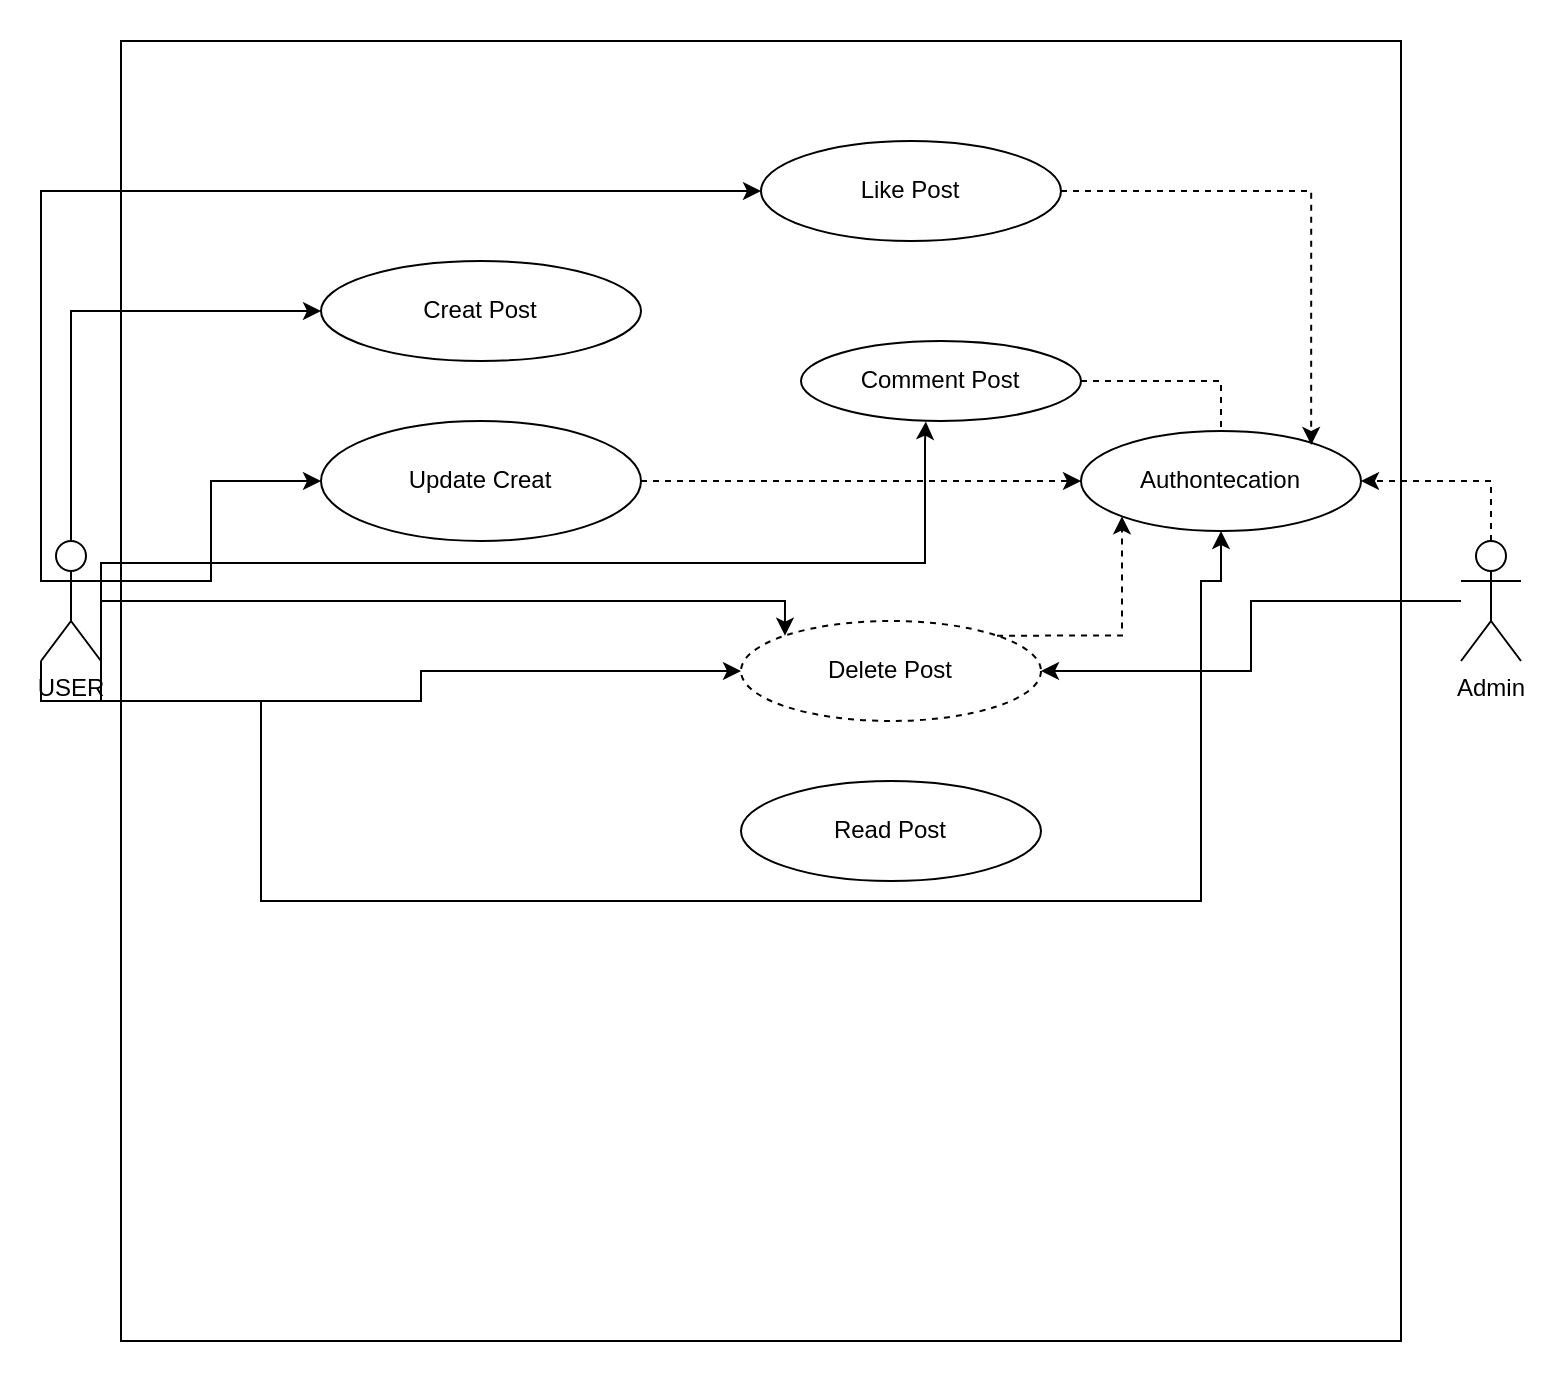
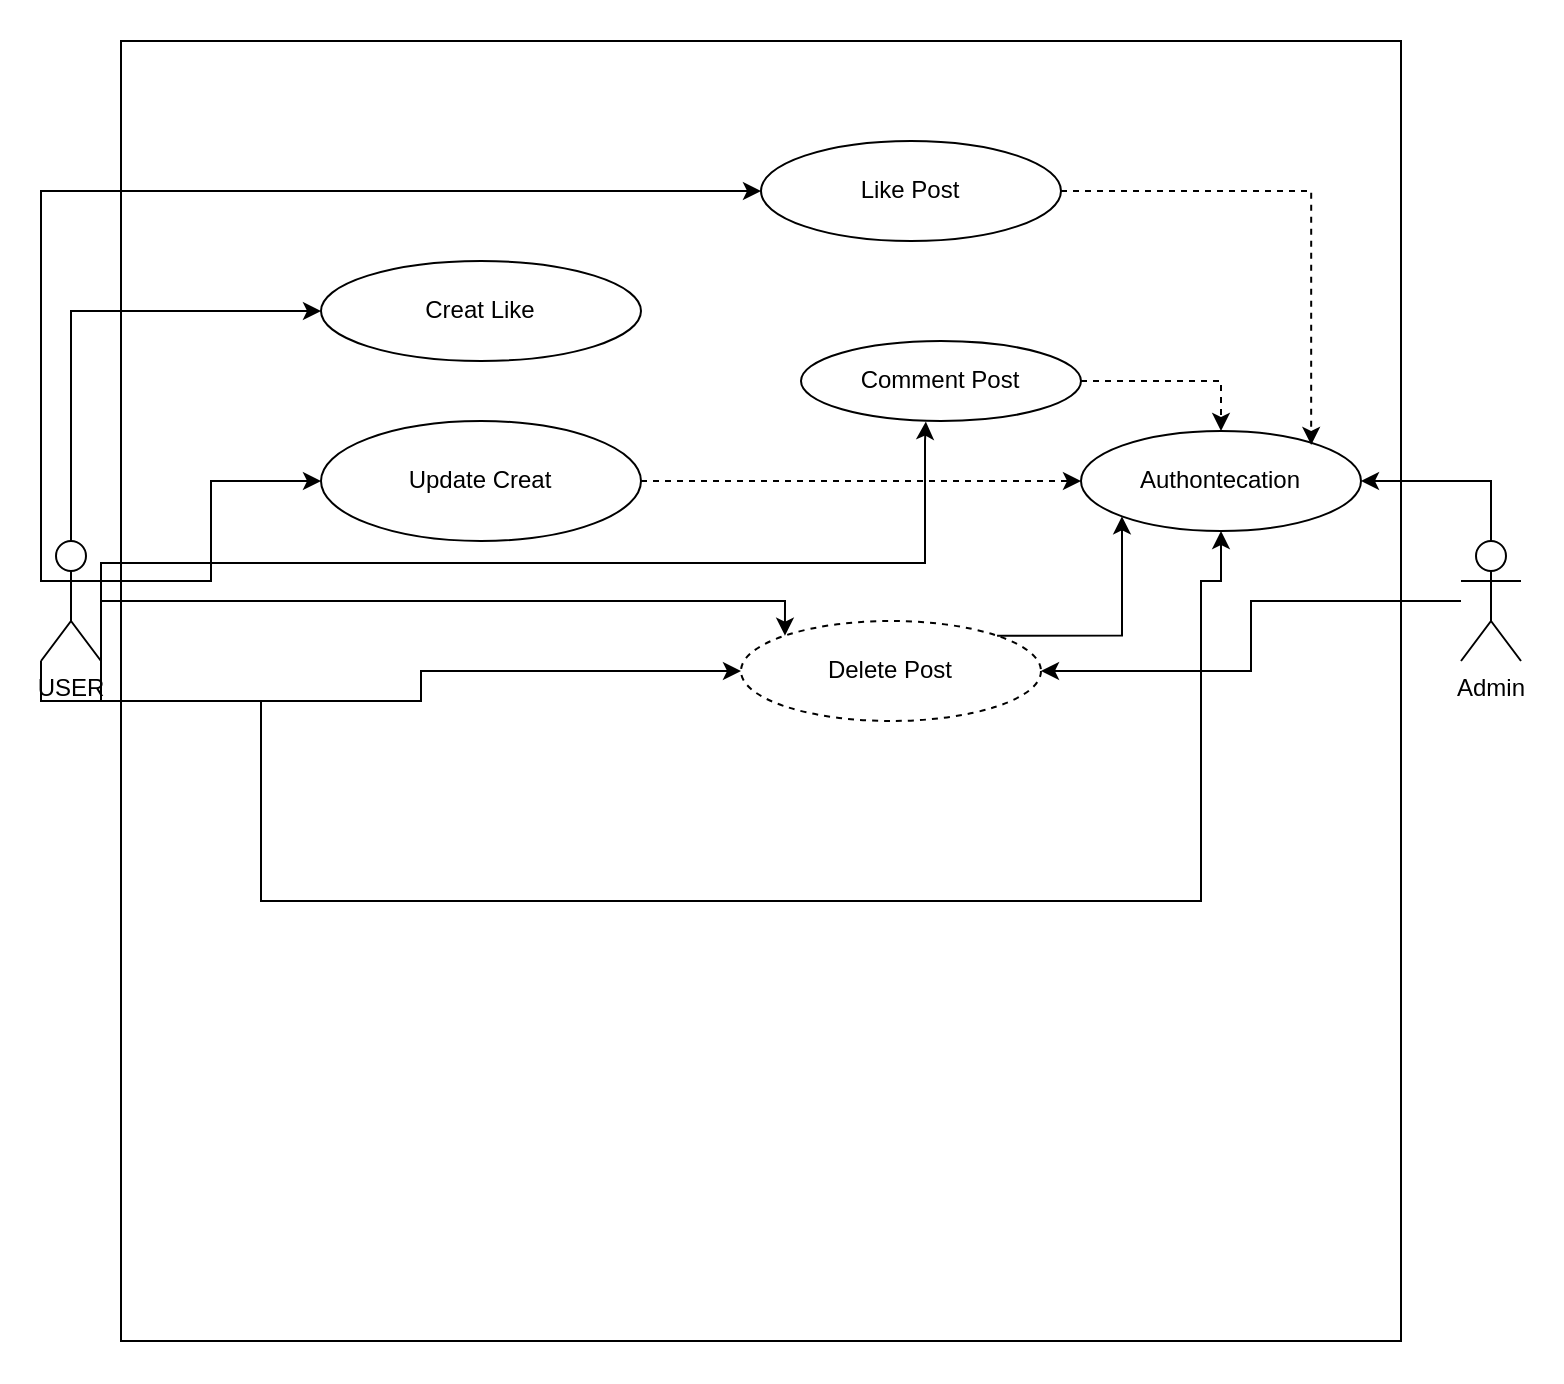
(481, 311) -> (481, 311)
(1221, 422) -> (1221, 416)
(1460, 481) -> (1460, 481)
(1114, 636) -> (1114, 636)
(891, 831) -> none
